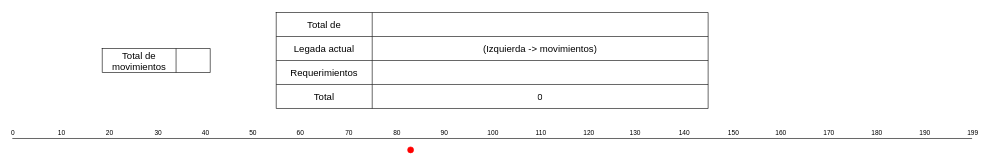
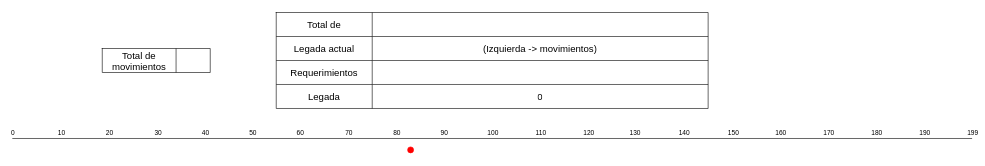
(324, 96) -> (324, 96)
